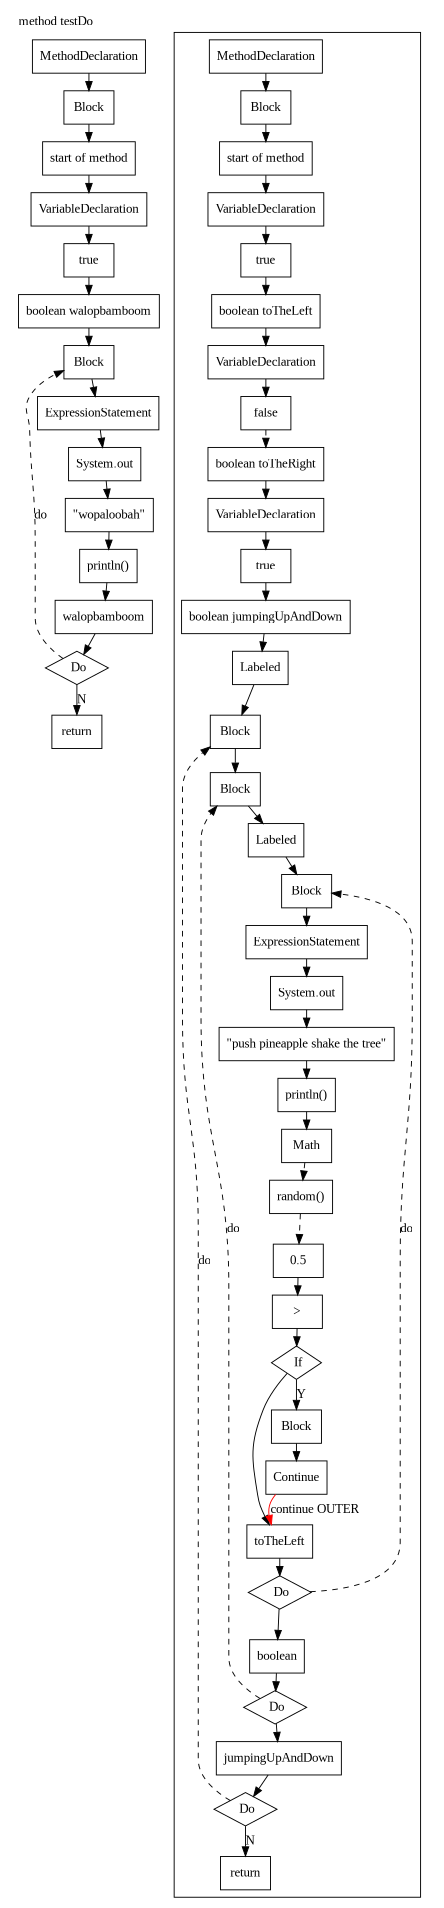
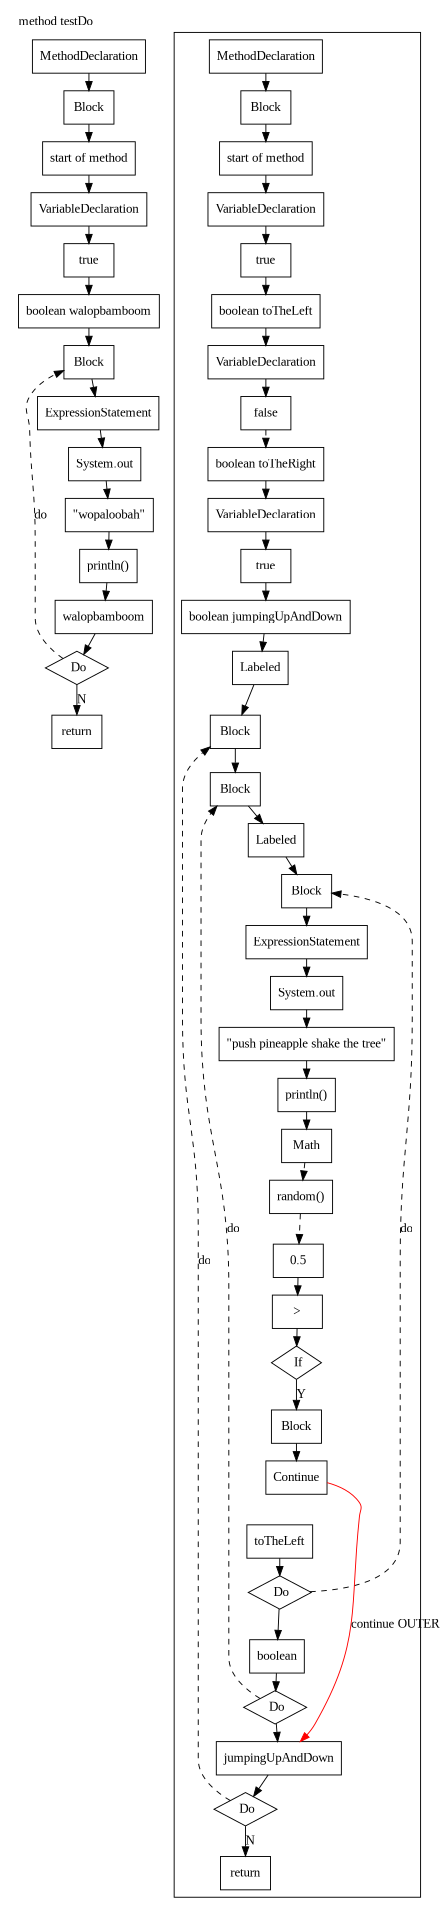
(254, 1442) -> none
(270, 1504) -> (353, 1604)
